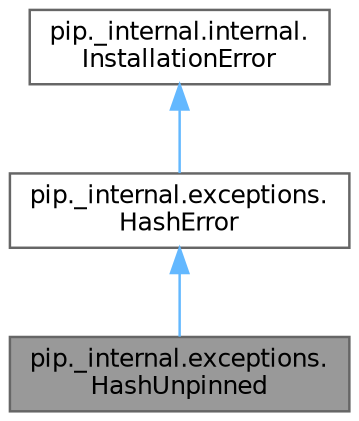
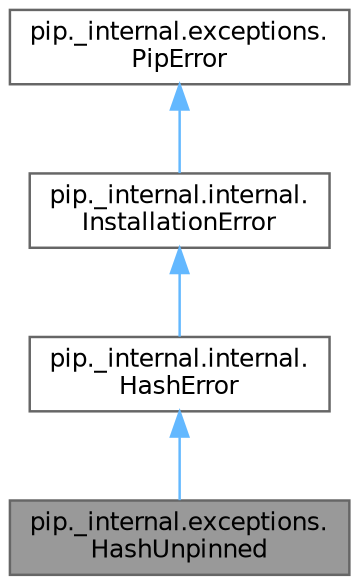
none -> (180, 47)
(180, 211) -> (180, 374)
